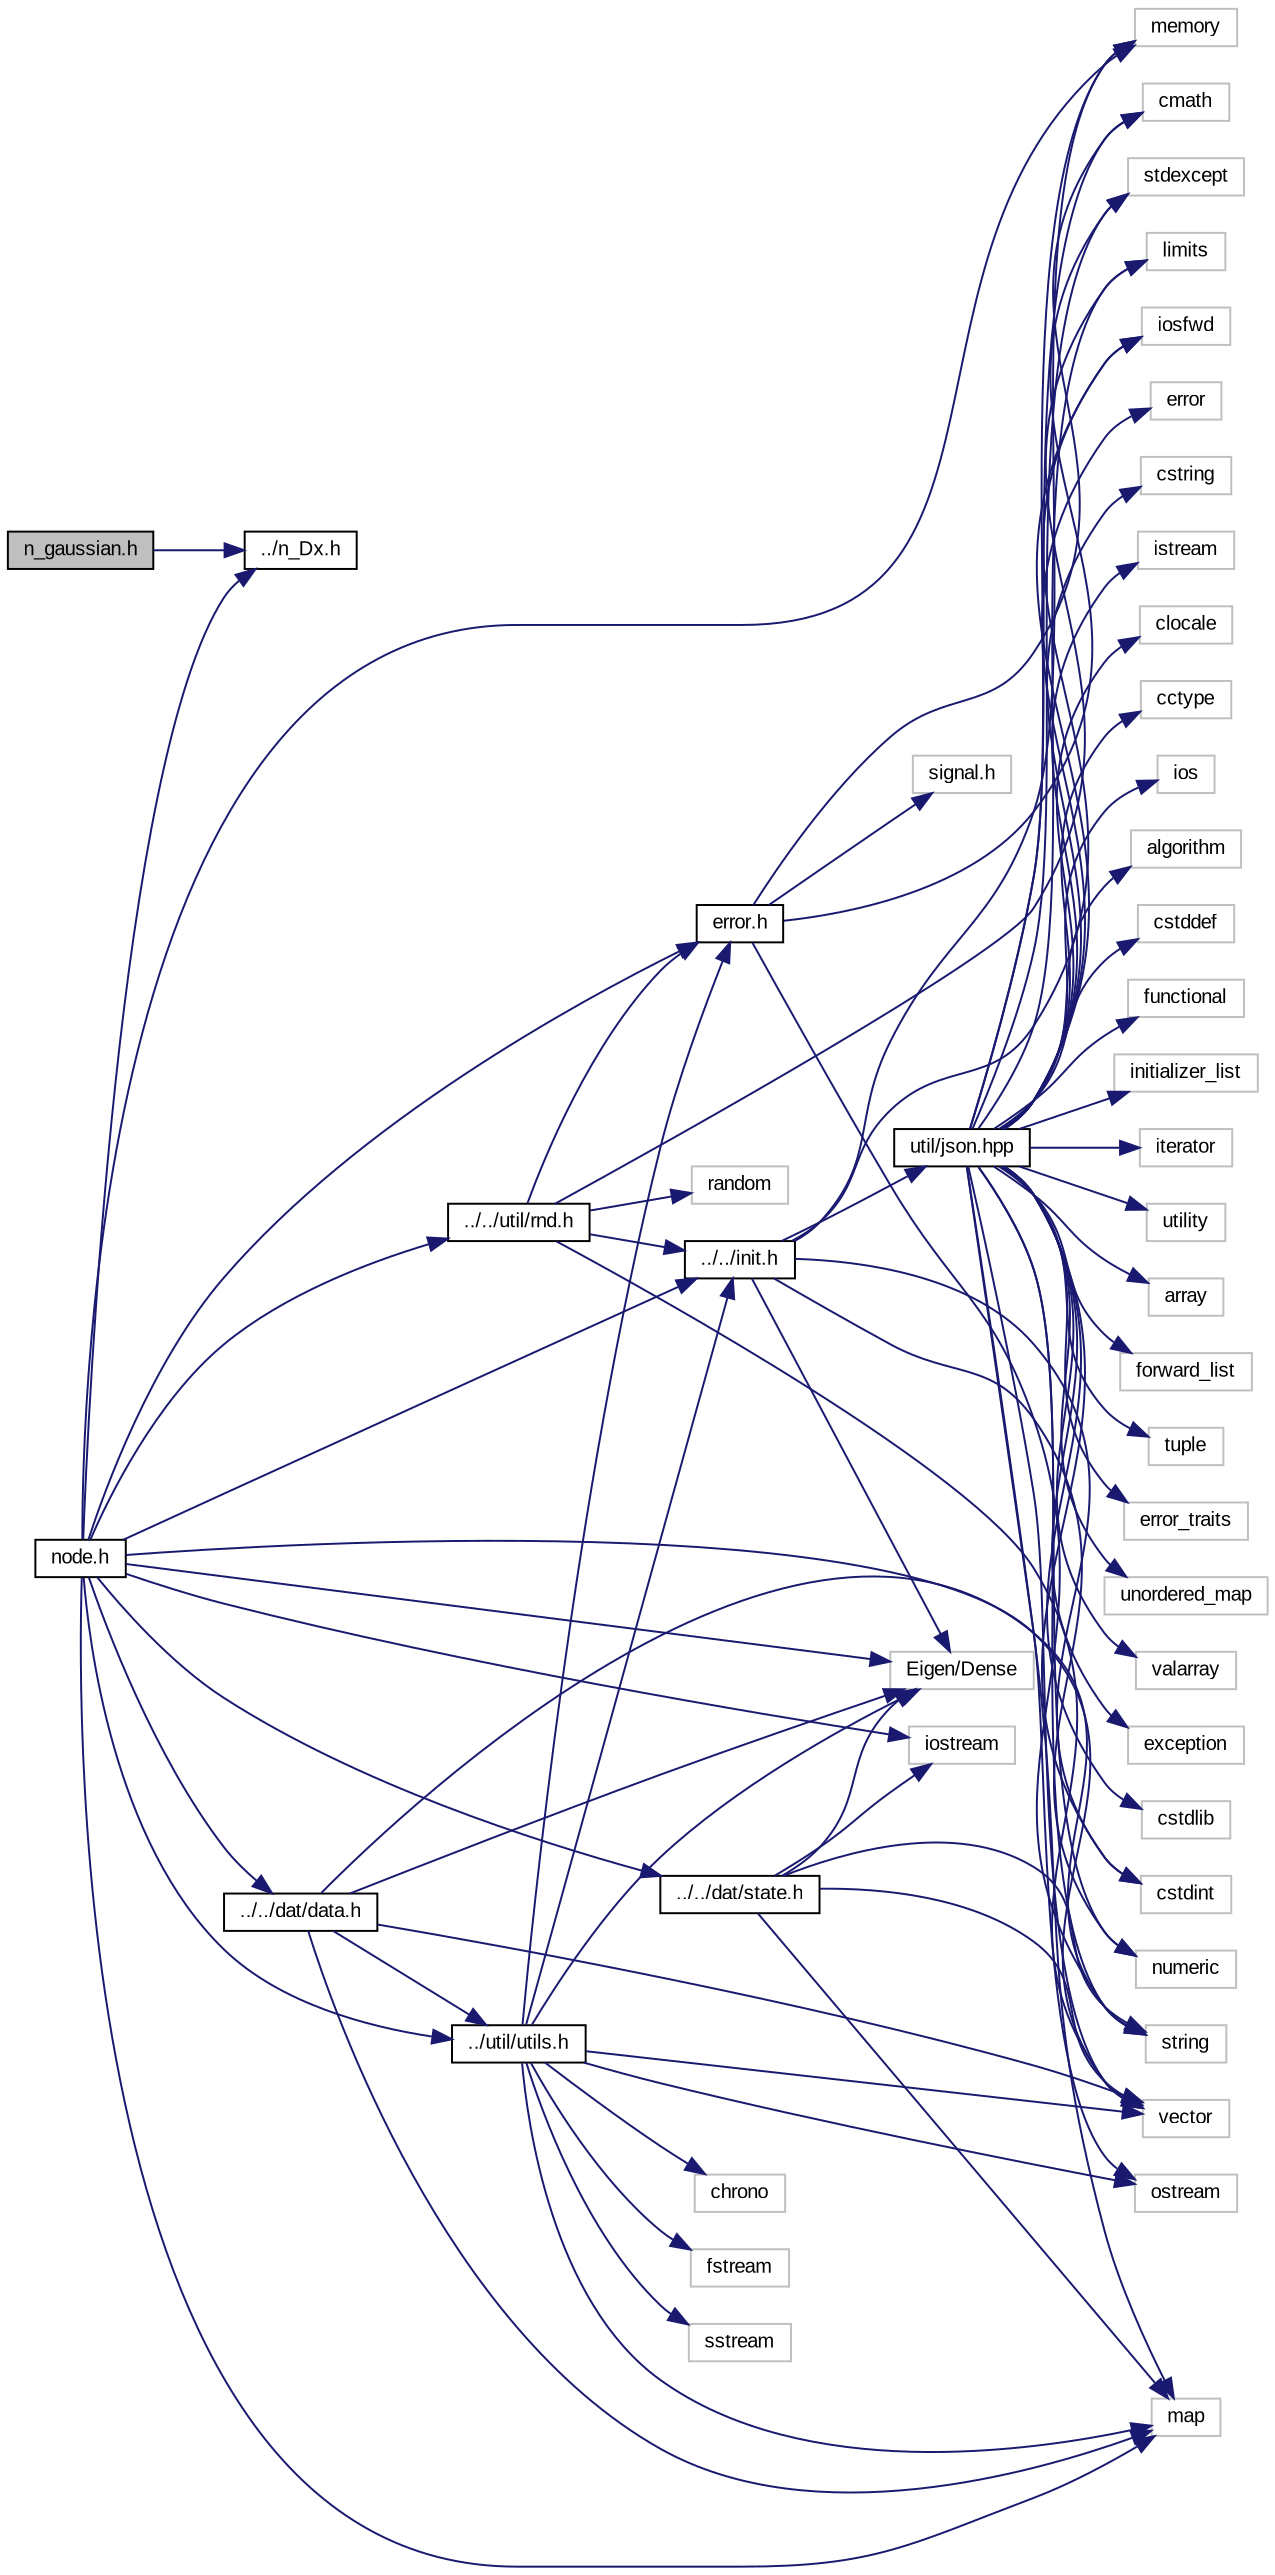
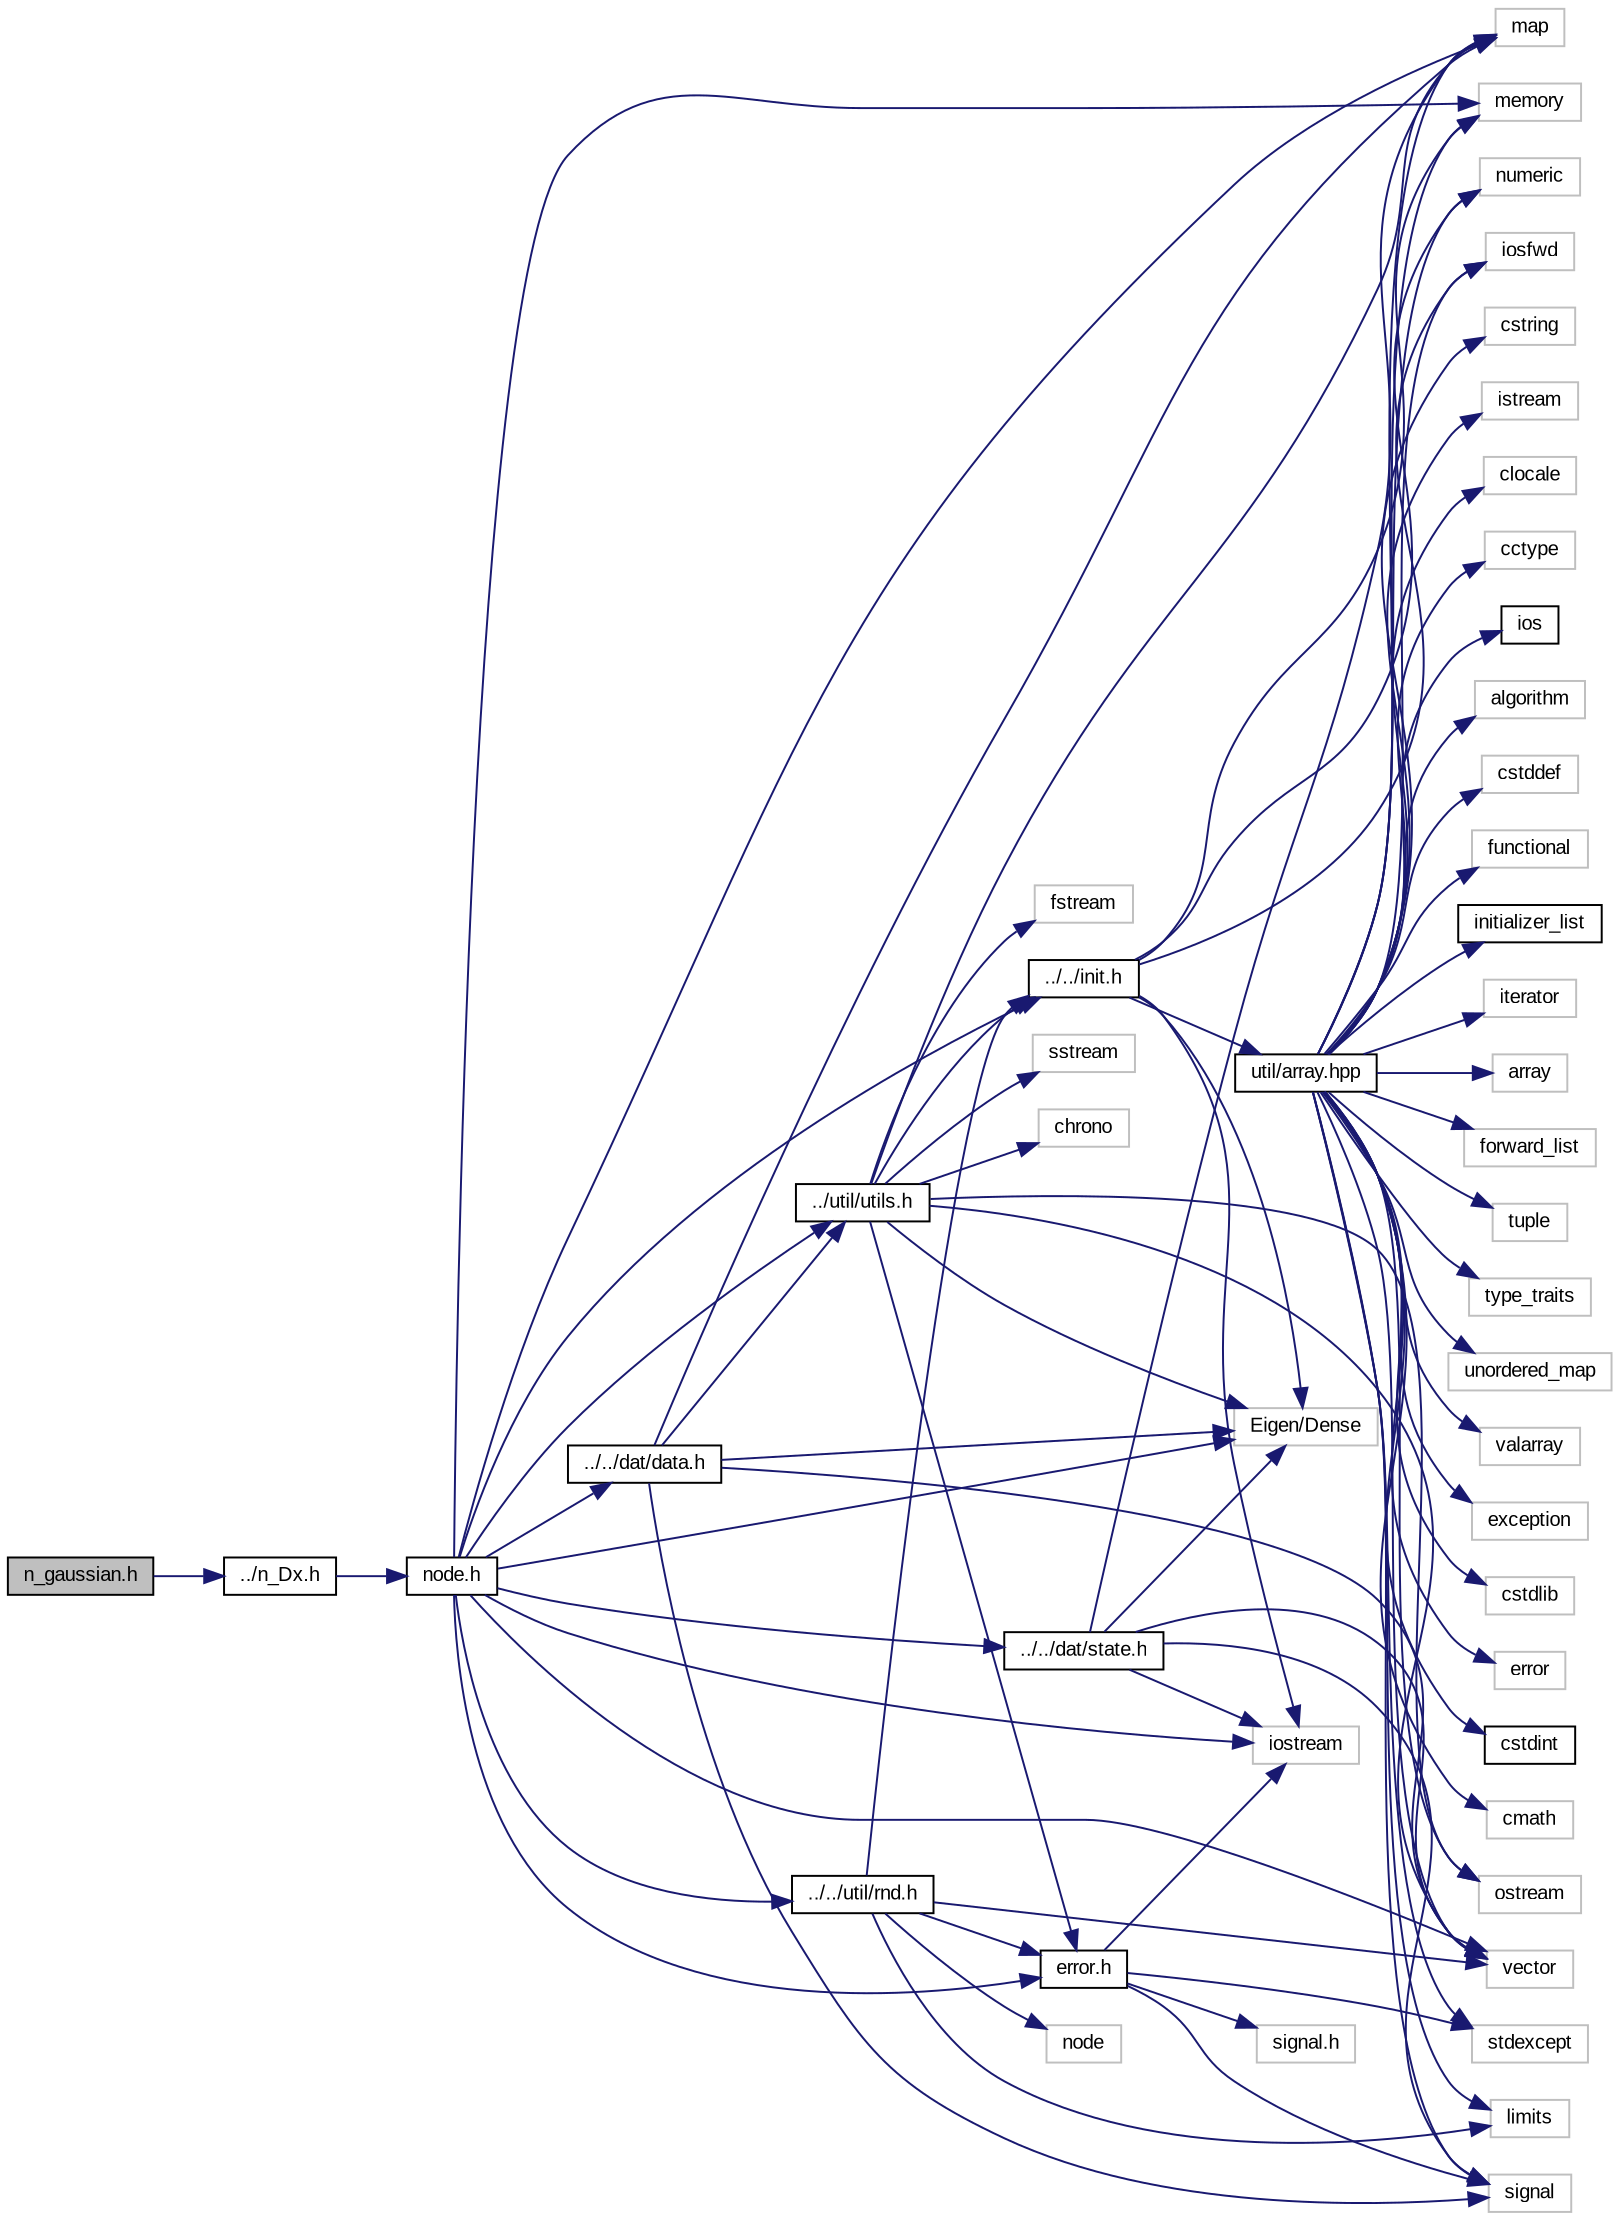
(1029, 658) -> (1188, 1864)
(1186, 774) -> (1530, 625)
(120, 1050) -> (361, 1576)
(1186, 1073) -> (1530, 924)
(962, 1148) -> (1306, 1073)
(740, 1185) -> (1084, 2044)
(1186, 1222) -> none
(1089, 1483) -> (1223, 1342)
(1186, 1521) -> (1530, 1297)
(1186, 1895) -> (1530, 1745)
(1186, 2044) -> (1530, 2193)
